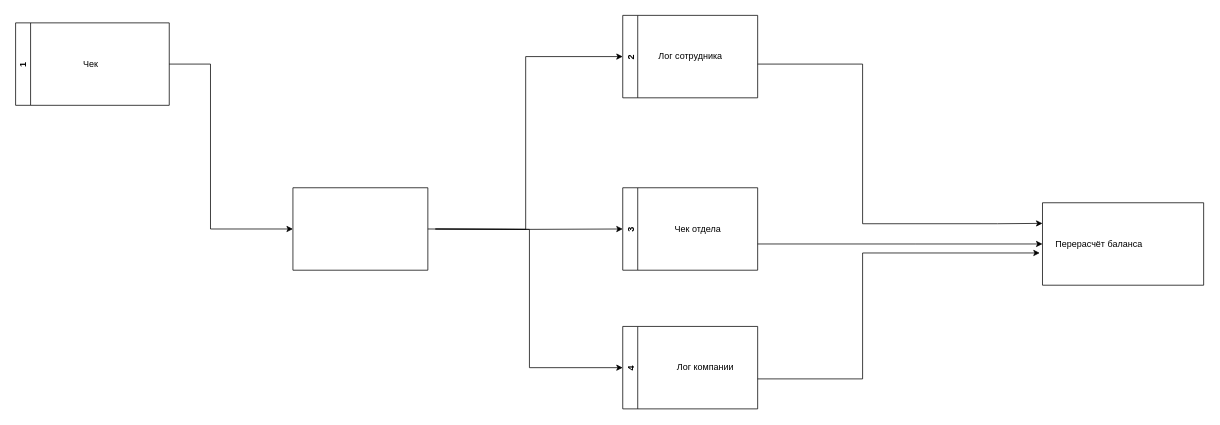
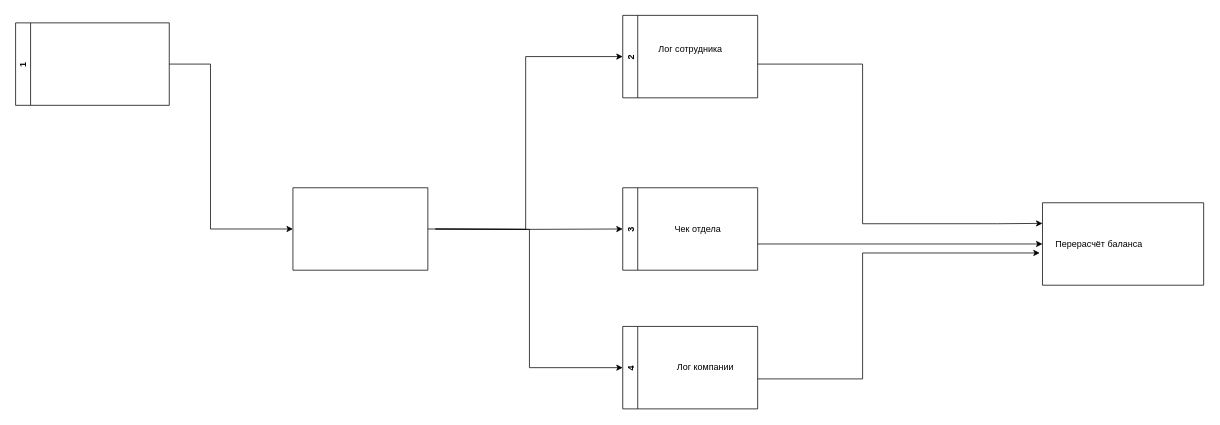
(690, 57) -> (690, 49)
(90, 64) -> none
